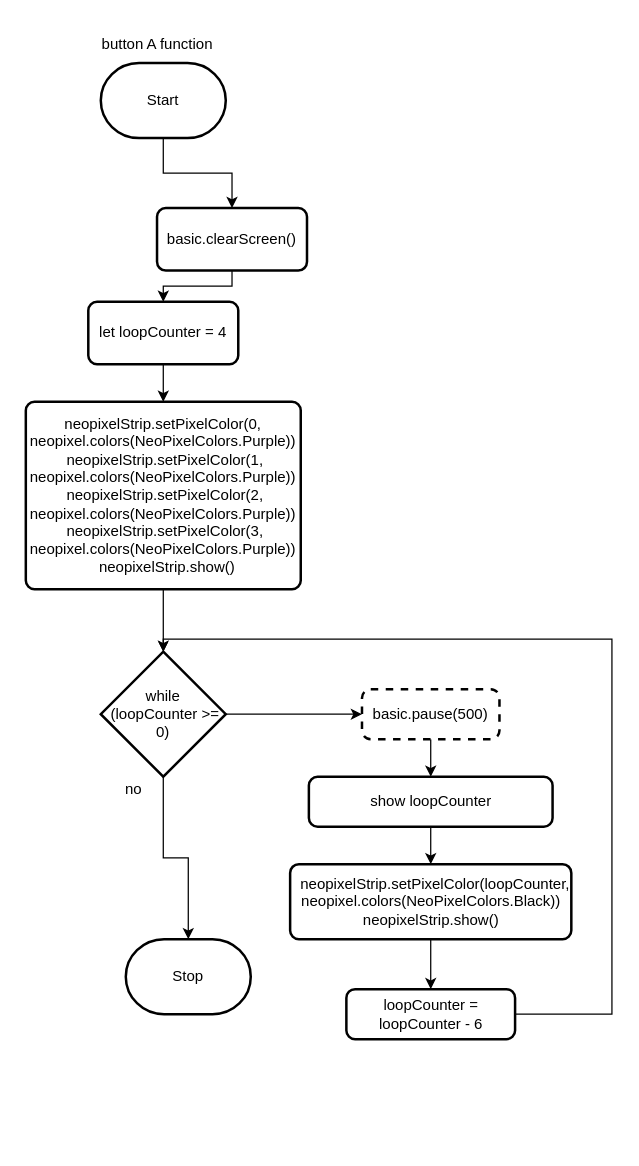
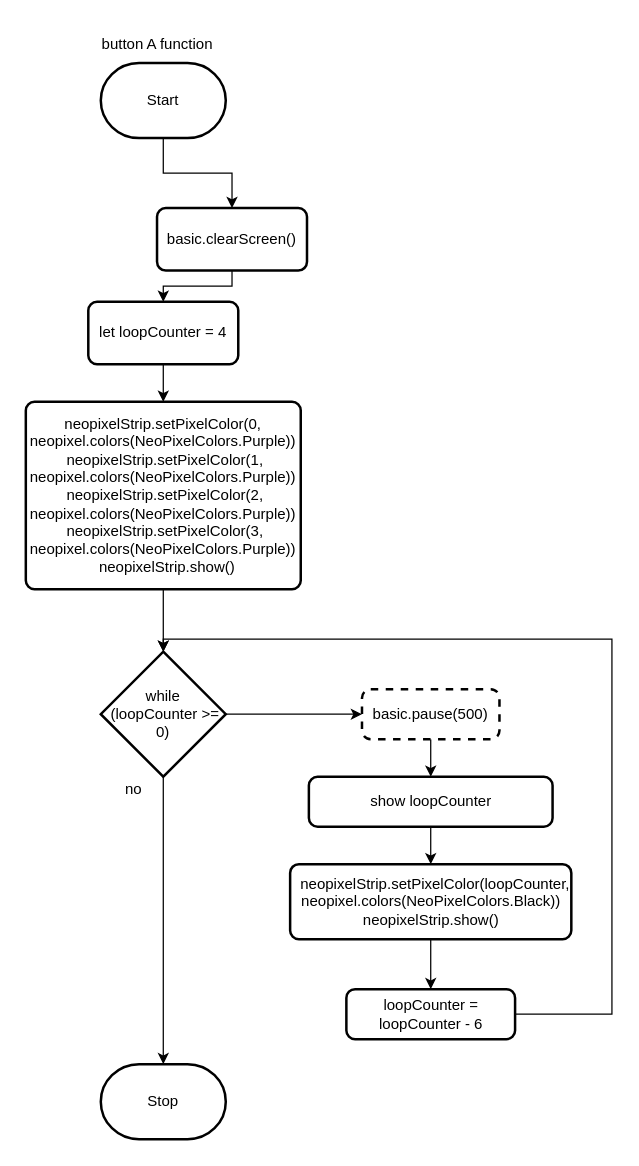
(166, 639) -> (166, 639)
(188, 977) -> (163, 1102)
